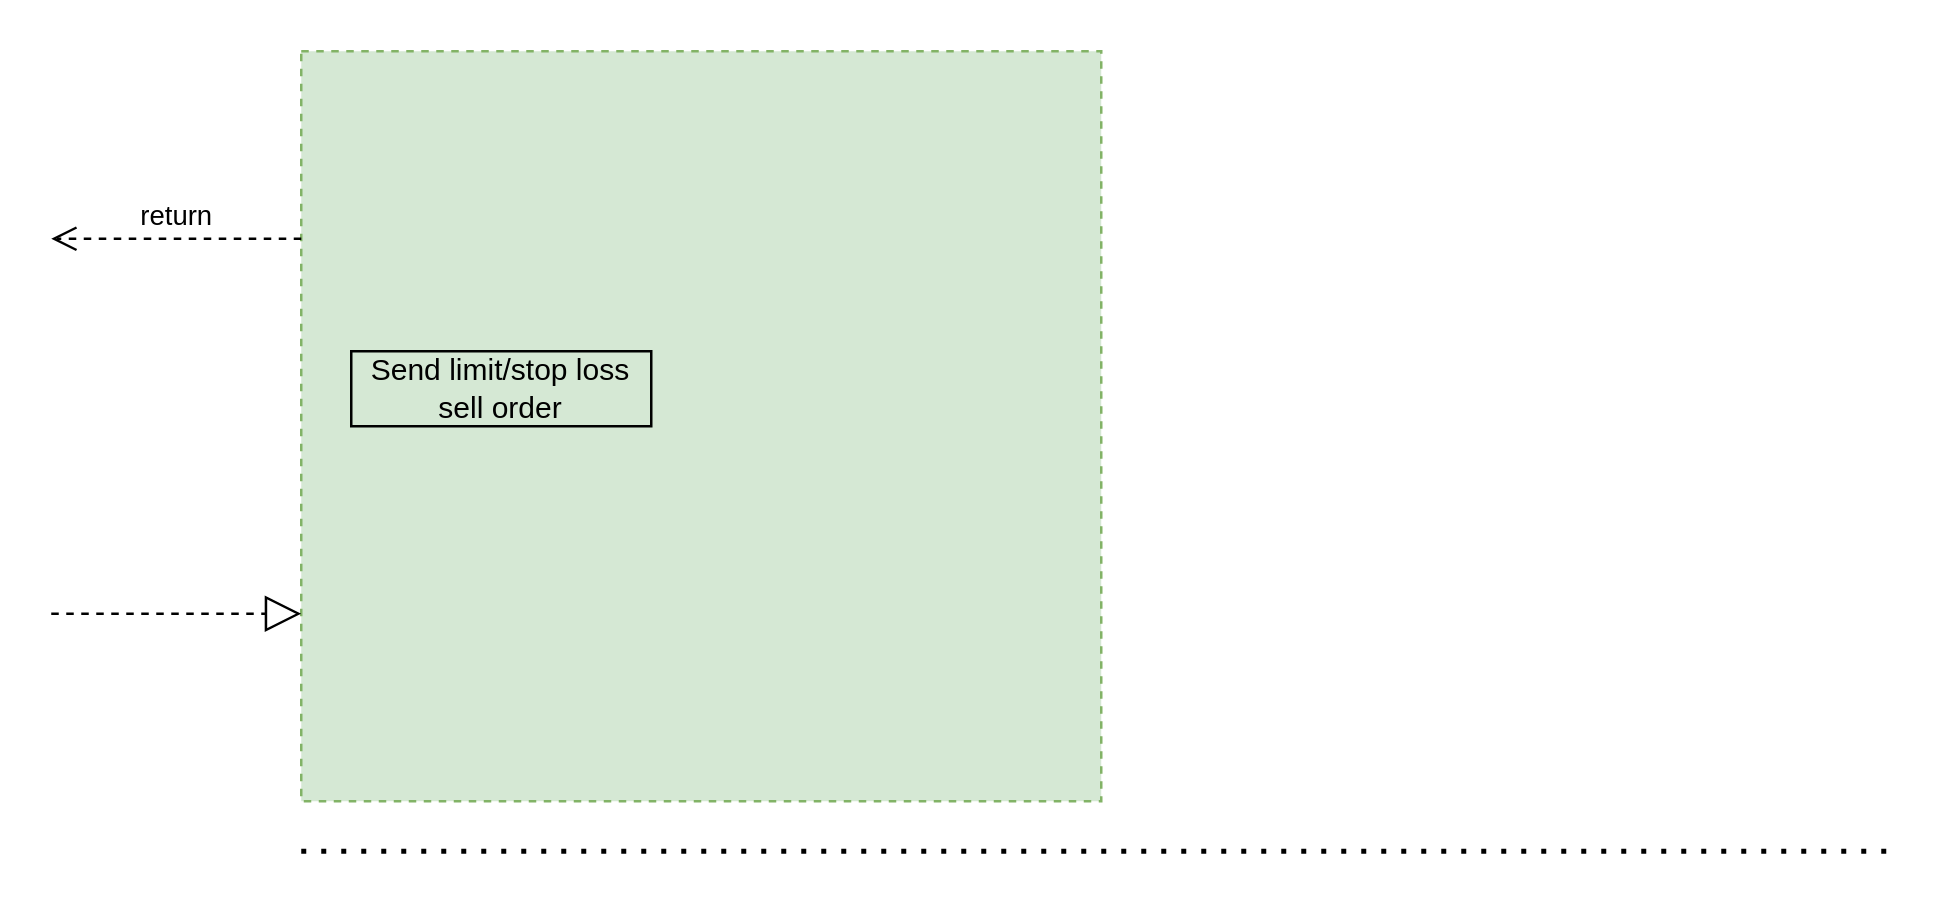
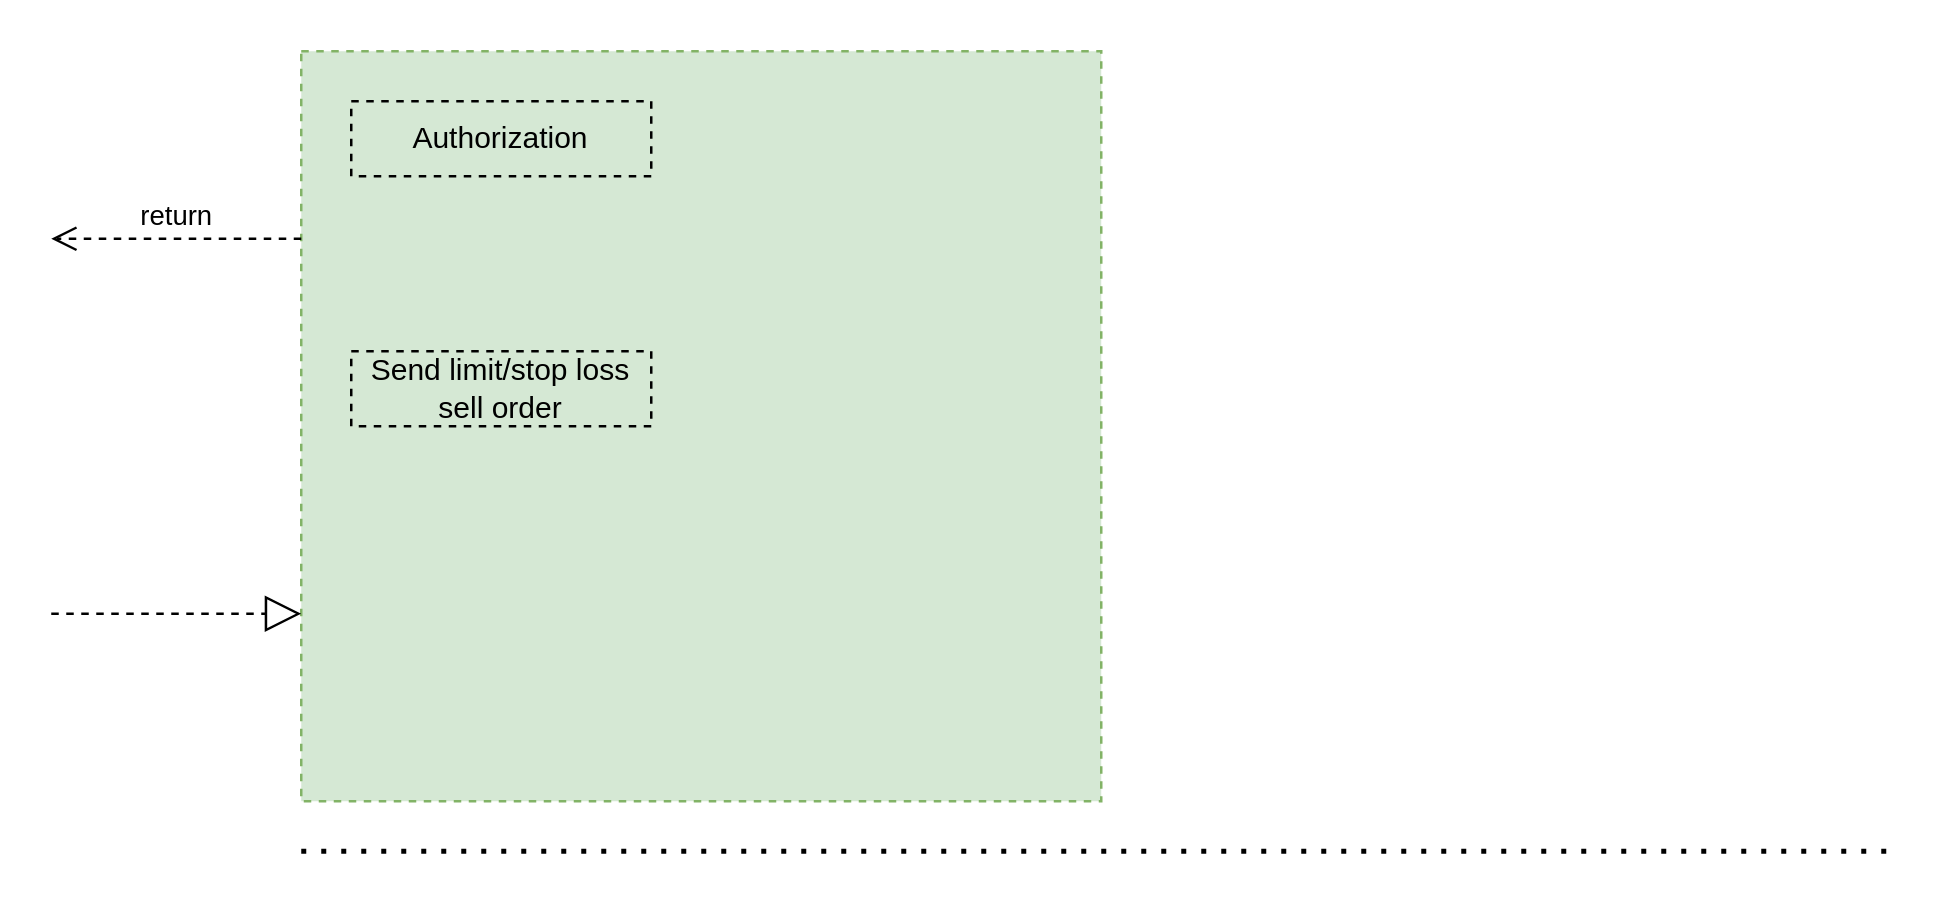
none -> (501, 139)
(501, 389) -> (501, 389)
